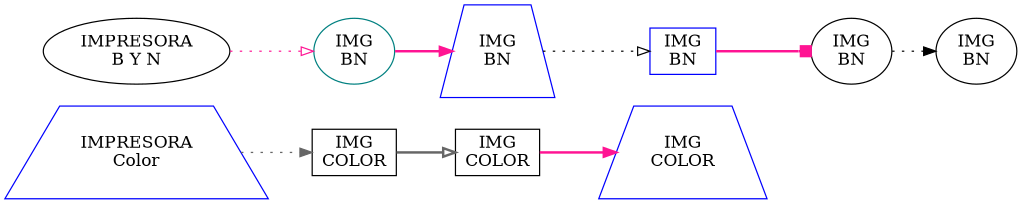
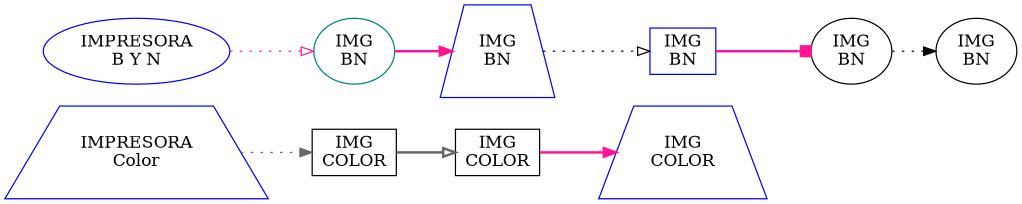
(137, 51) -> (137, 51)
